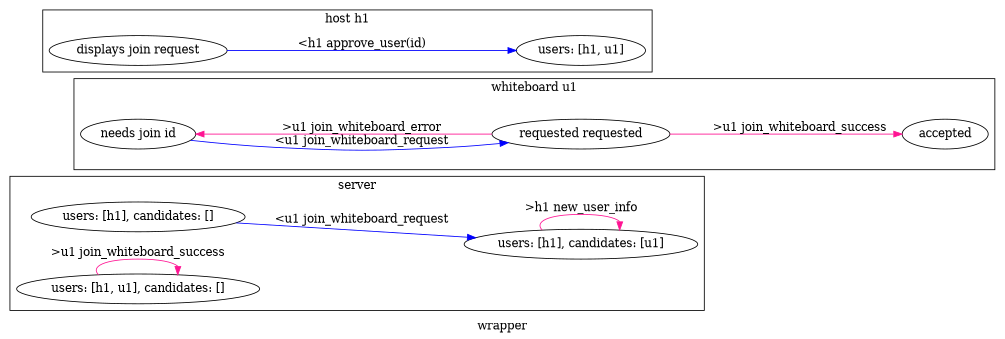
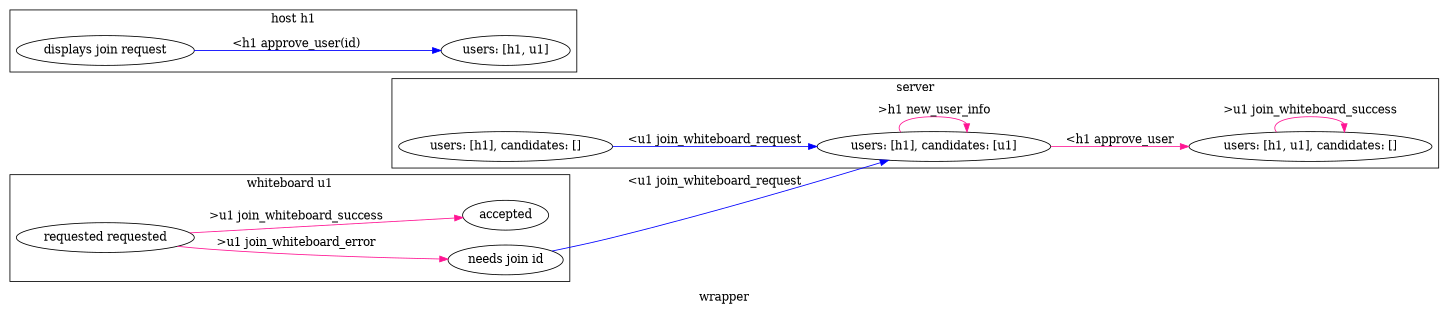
none -> (1116, 147)
(345, 150) -> (717, 210)
